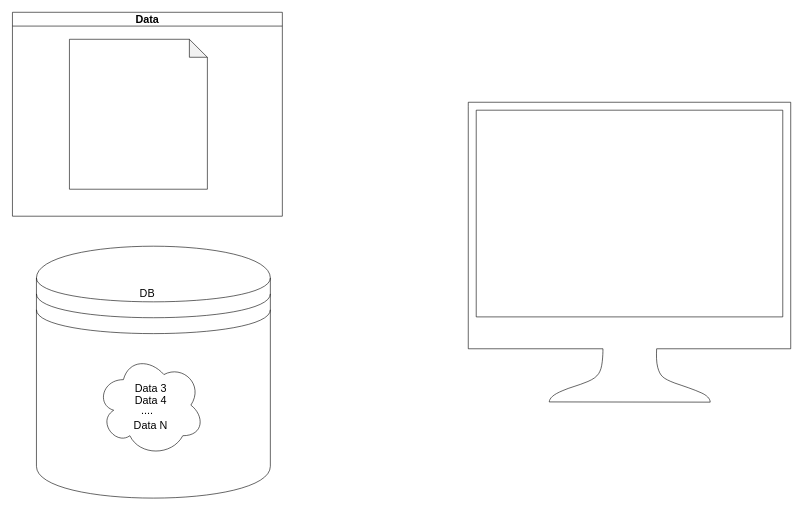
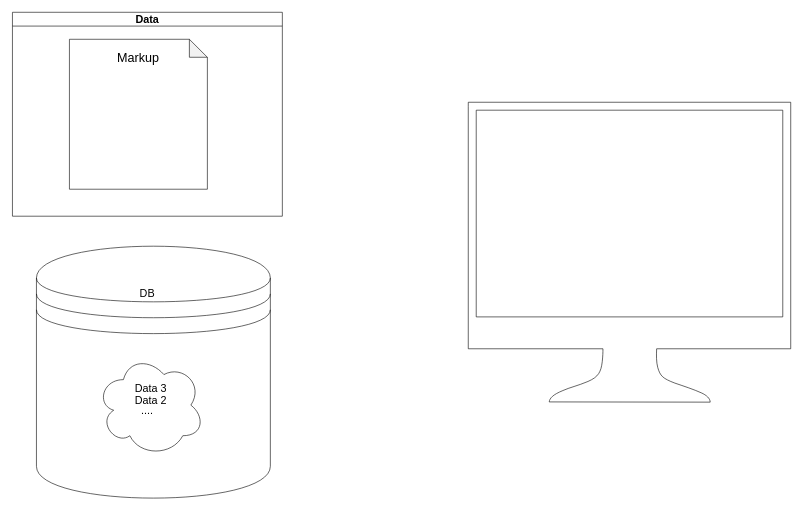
none -> (138, 57)
(151, 401) -> (151, 401)
(151, 426) -> none
